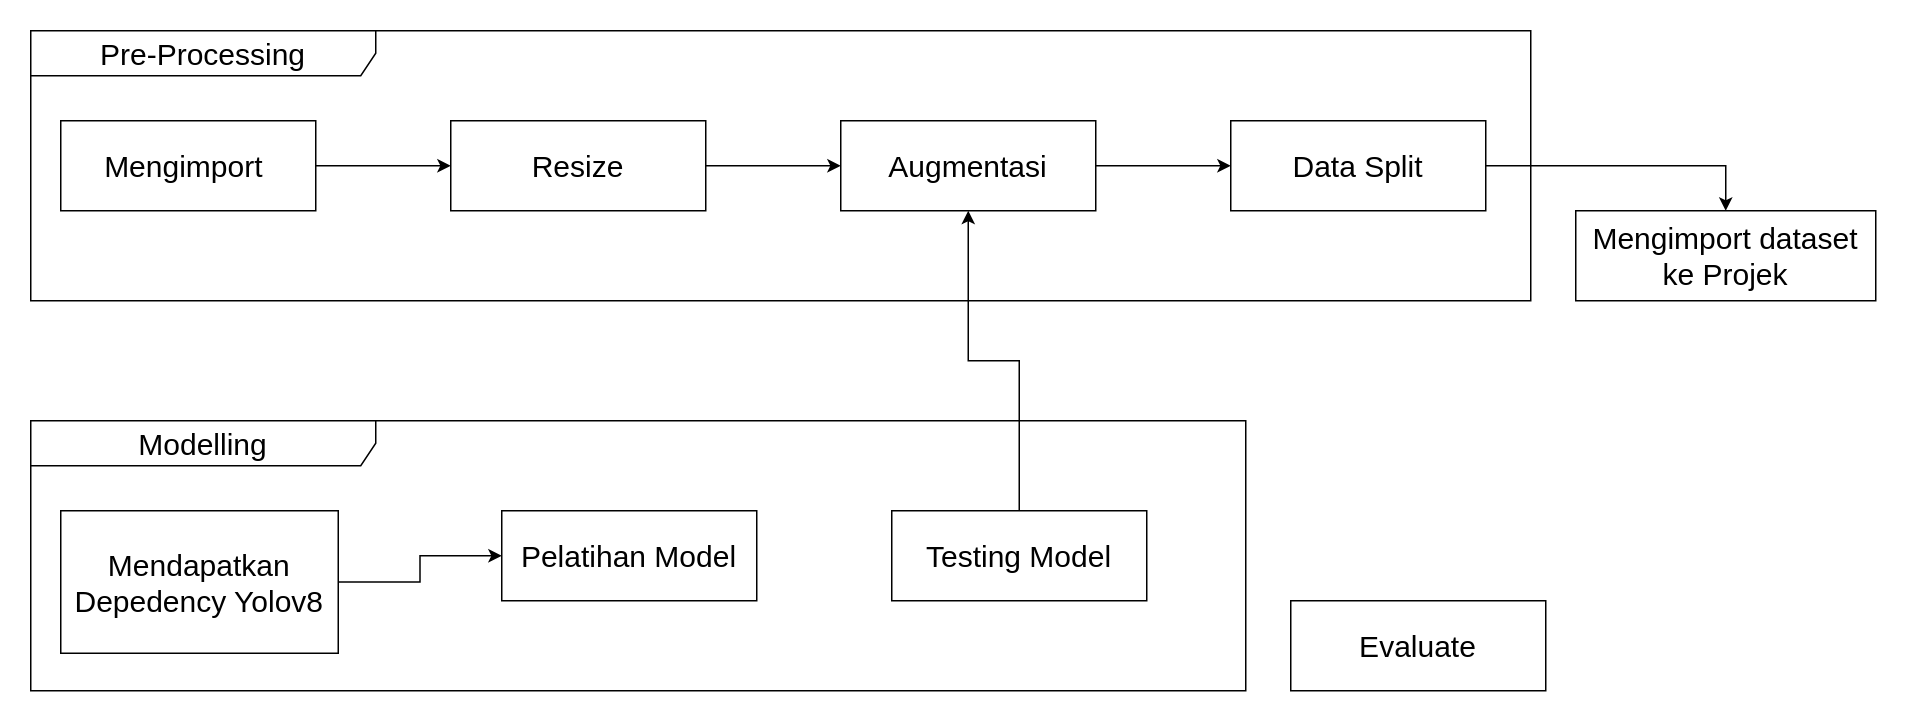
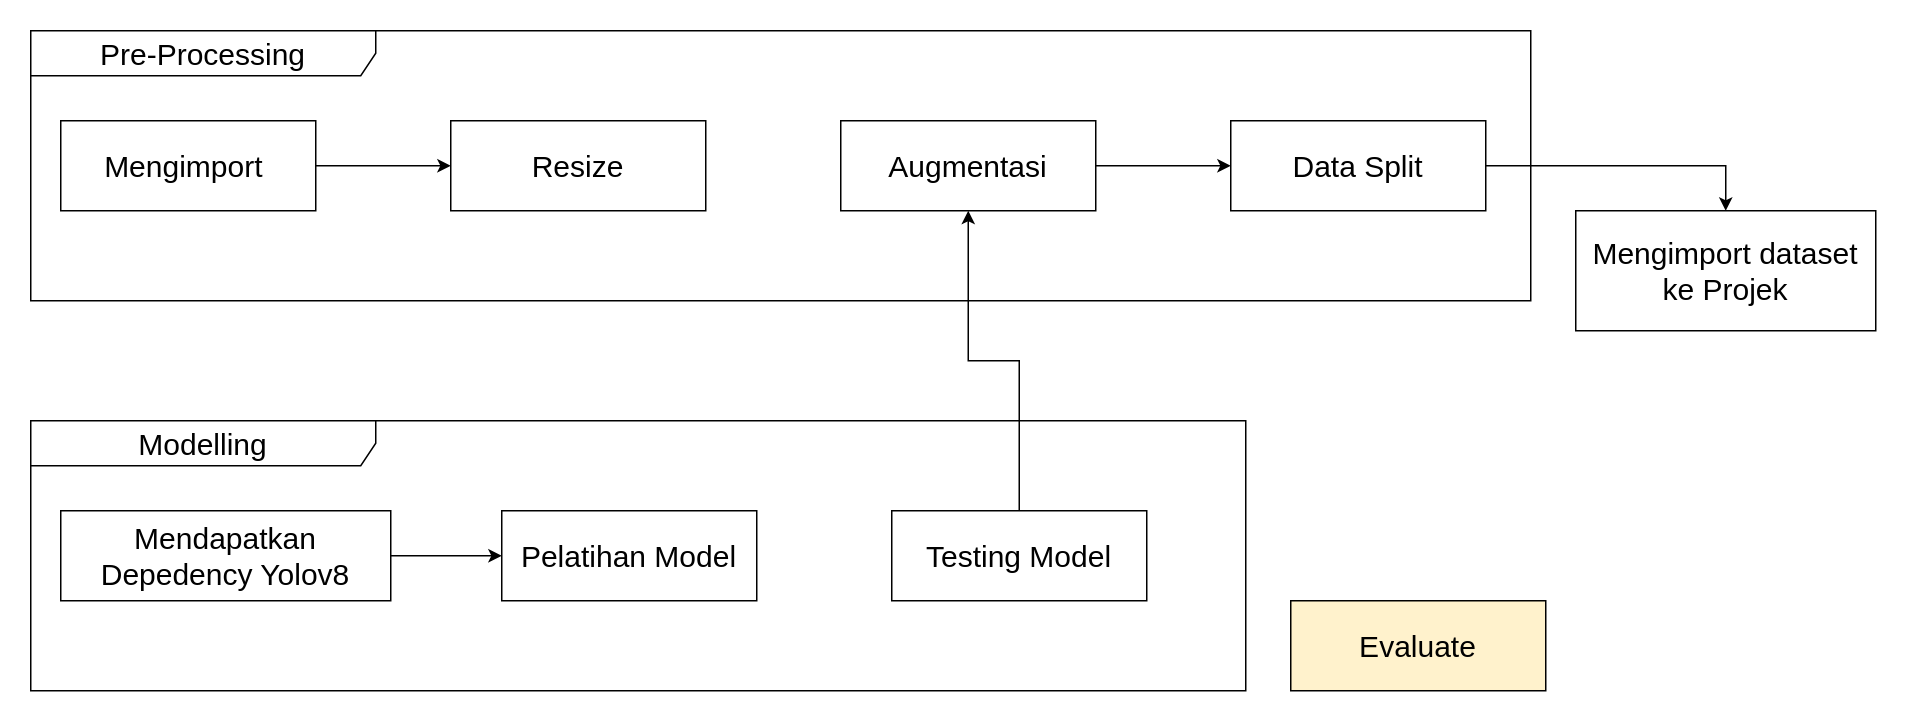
(768, 166) -> none
(1726, 256) -> (1726, 271)
(200, 582) -> (226, 556)
(1418, 646) -> (1418, 646)
